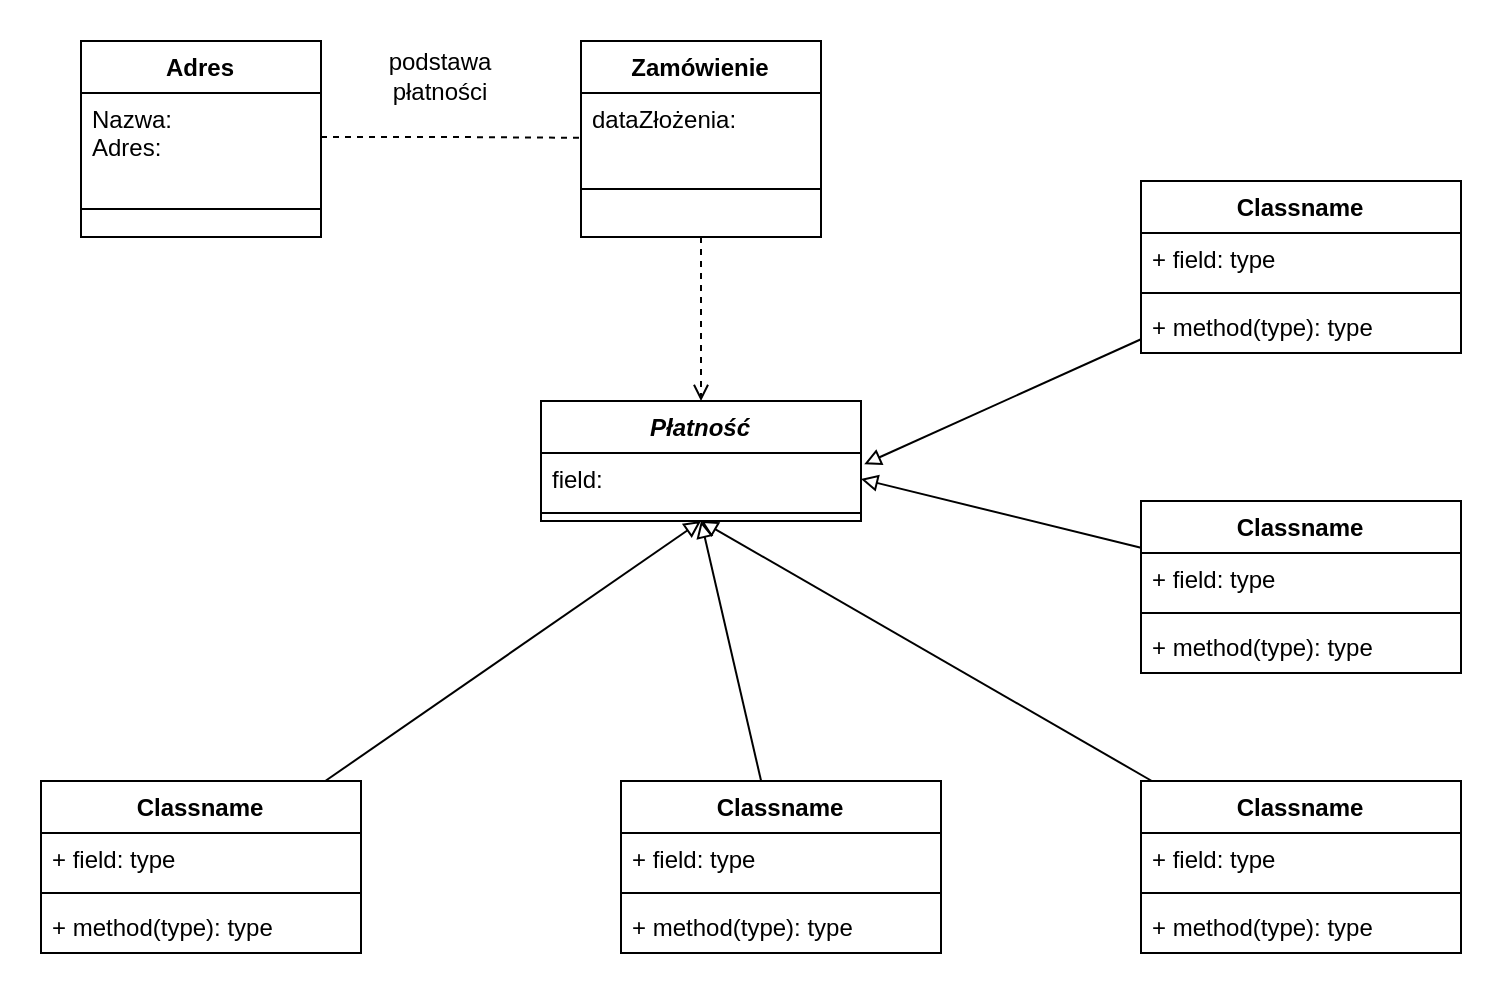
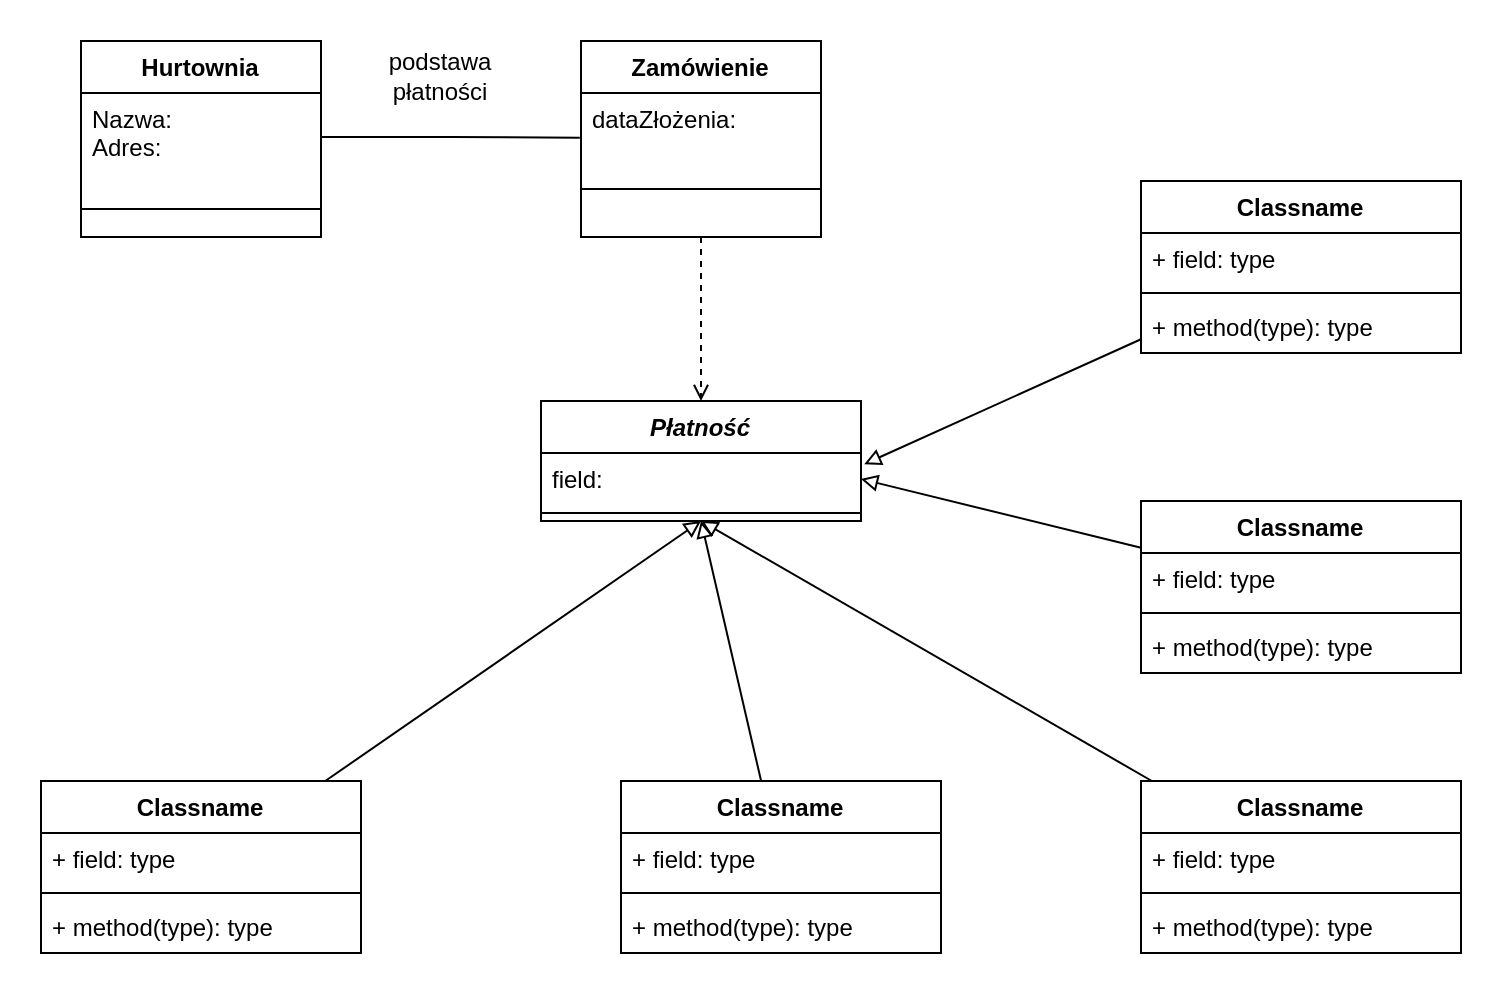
(200, 68) -> (200, 68)
(451, 137) -> (451, 137)
